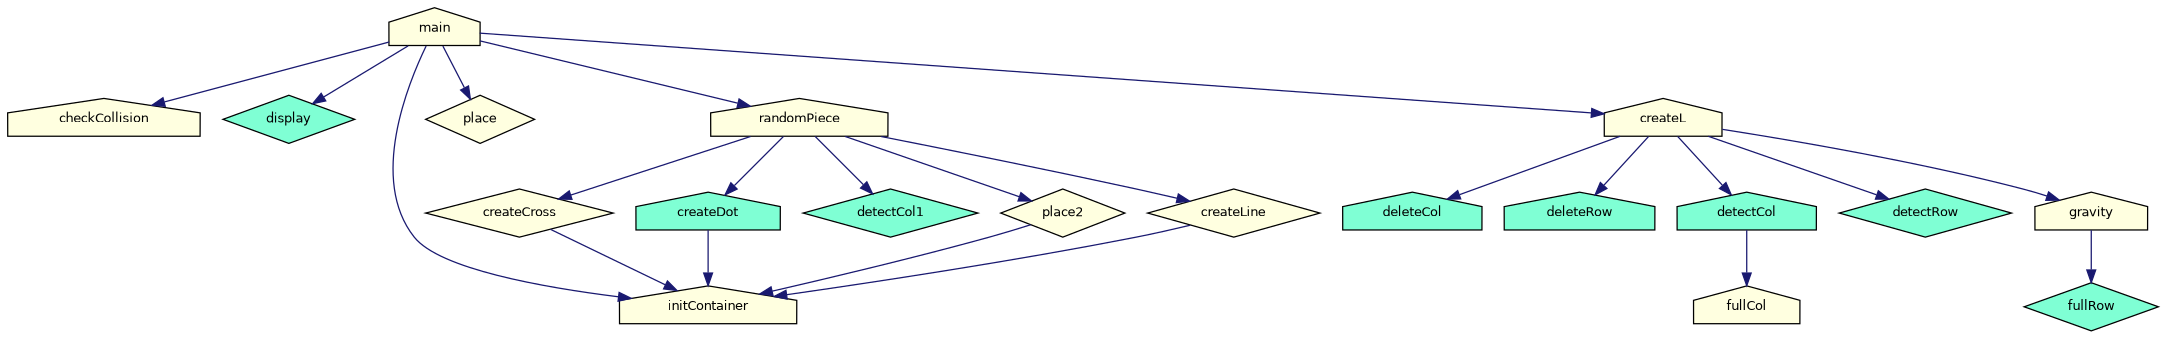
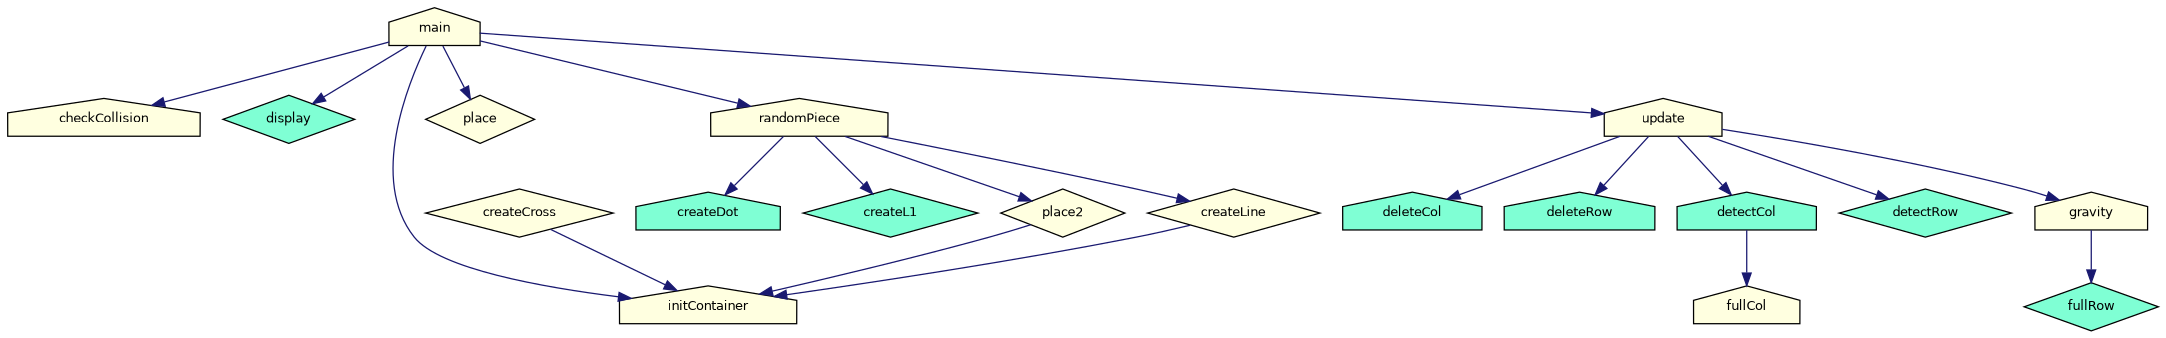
(1663, 119) -> (1663, 119)
(661, 166) -> none
(891, 213) -> (891, 213)
(708, 251) -> none
